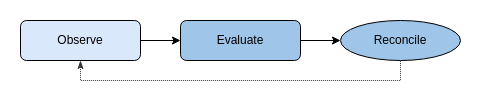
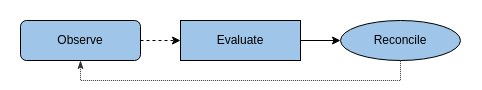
(81, 41) -> (81, 41)
(157, 41) -> (157, 41)
(241, 41) -> (241, 41)
